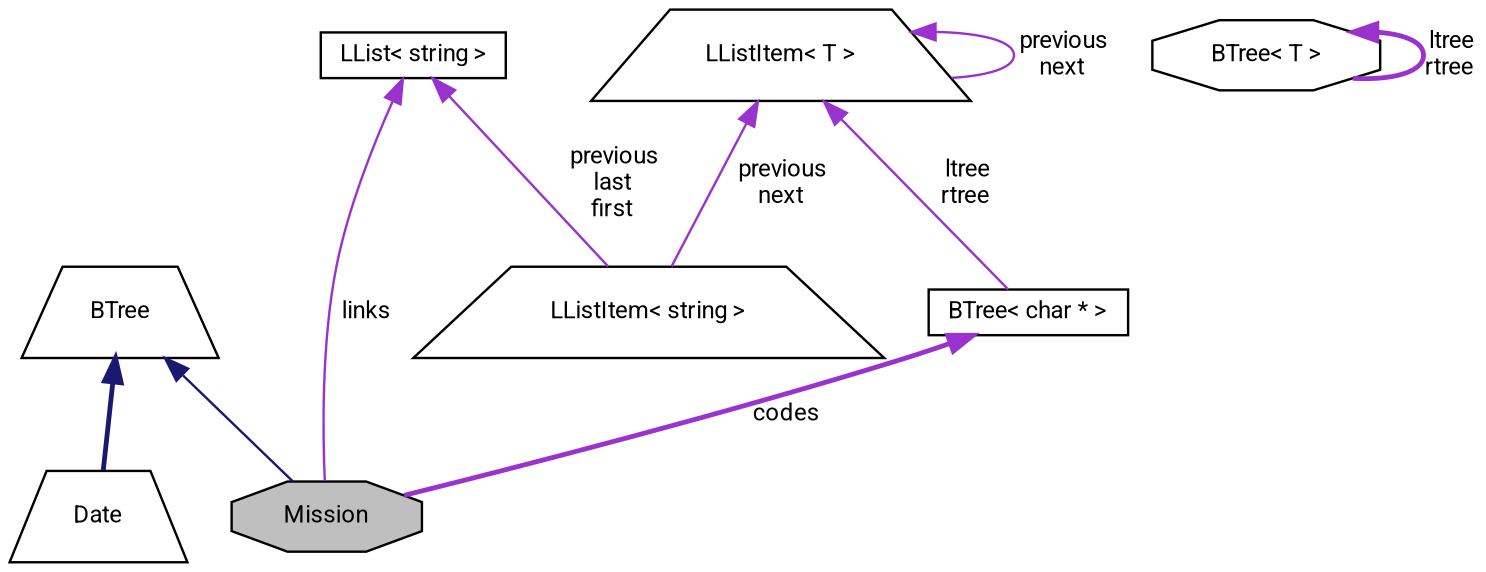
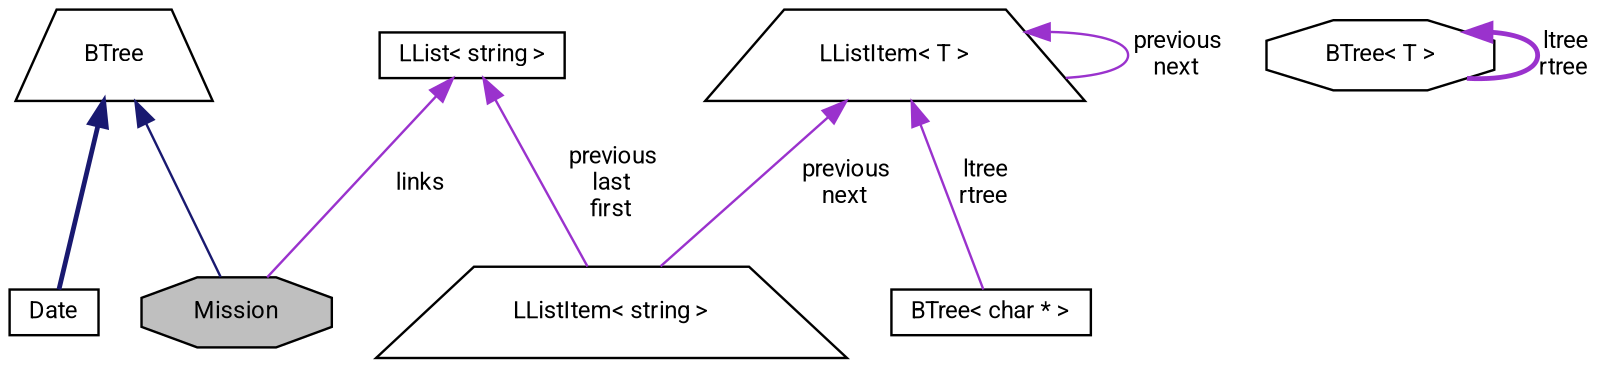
(678, 424) -> none
(99, 517) -> (54, 312)
